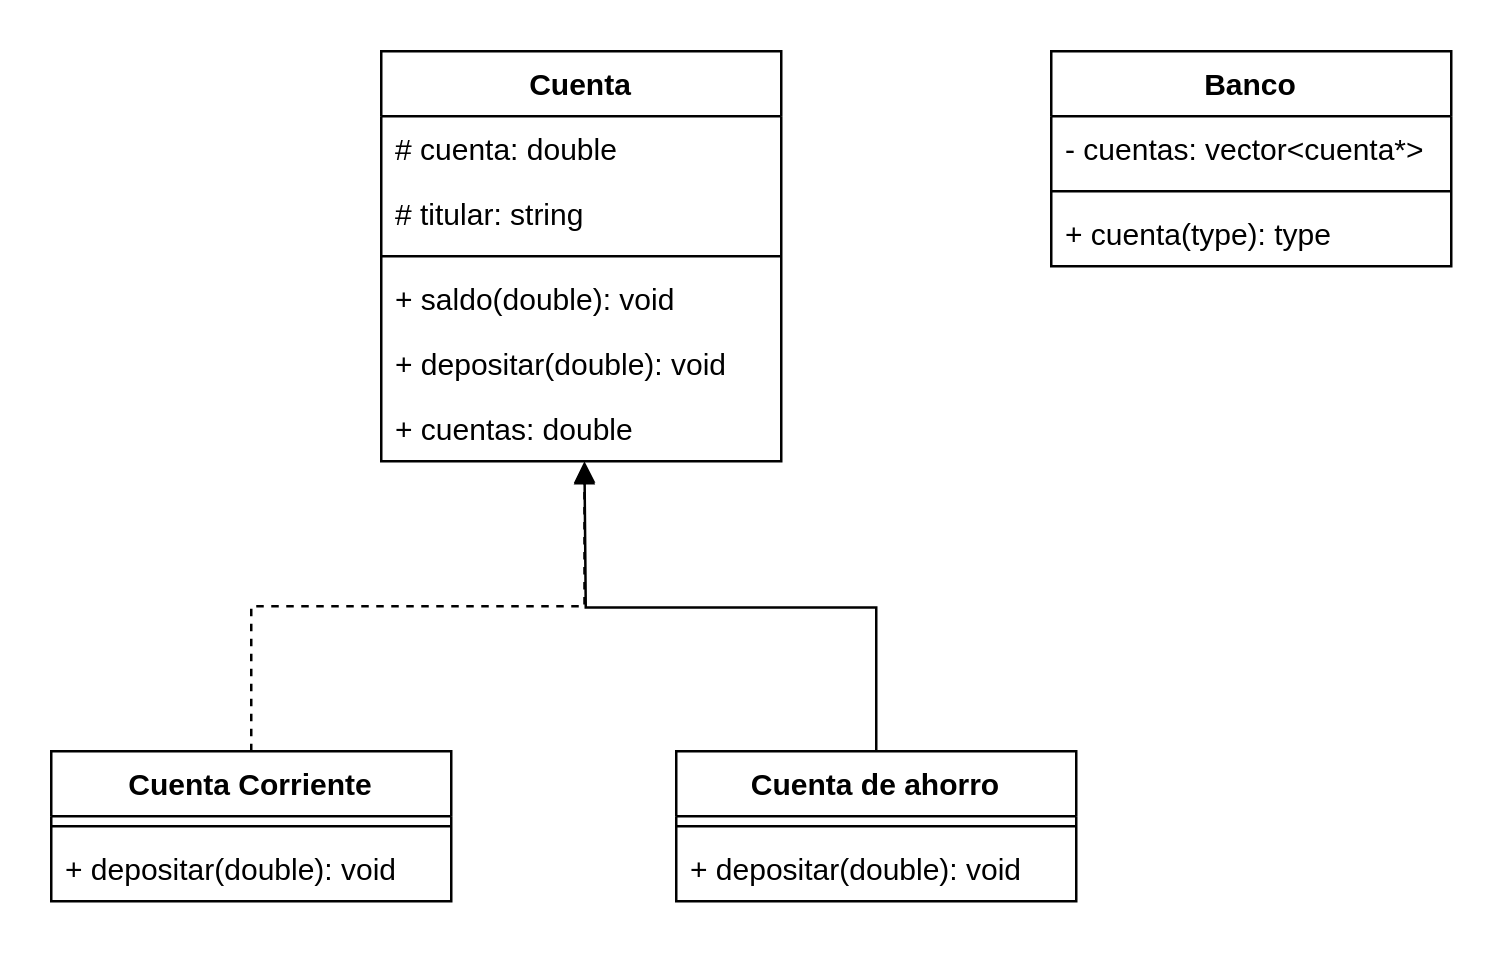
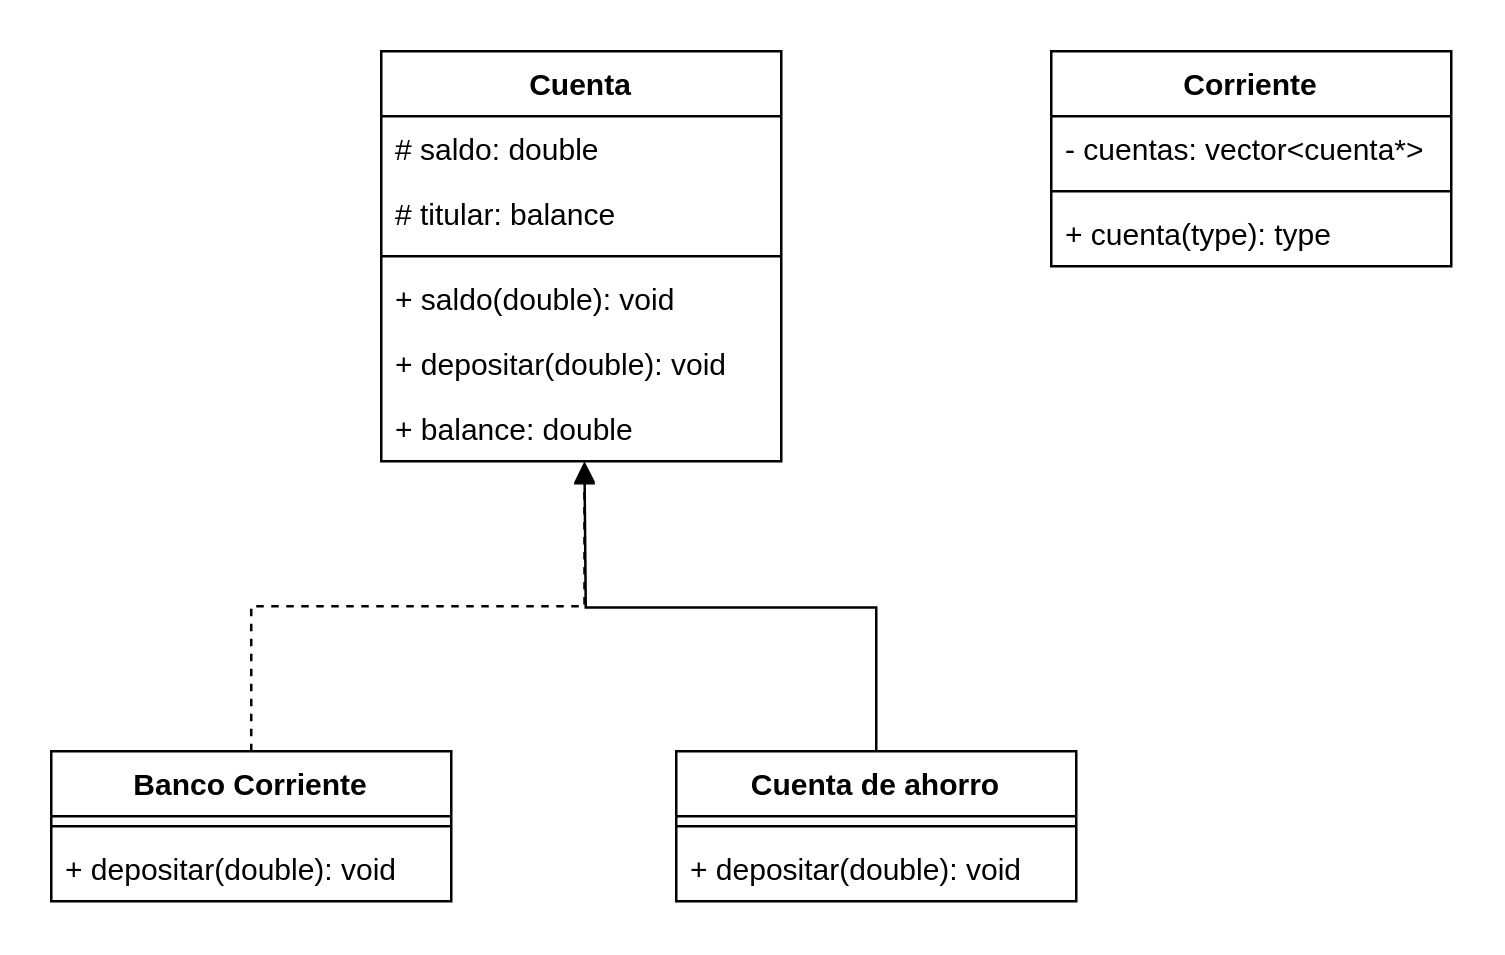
(1250, 85) -> (1250, 85)
(514, 150) -> (502, 150)
(514, 215) -> (523, 215)
(522, 430) -> (518, 430)
(250, 785) -> (250, 785)
